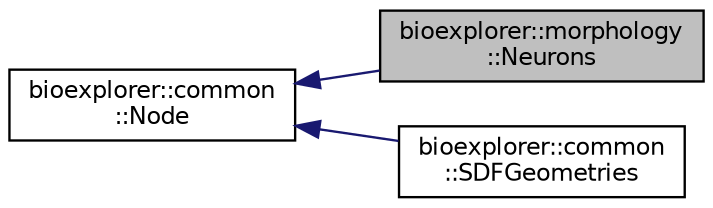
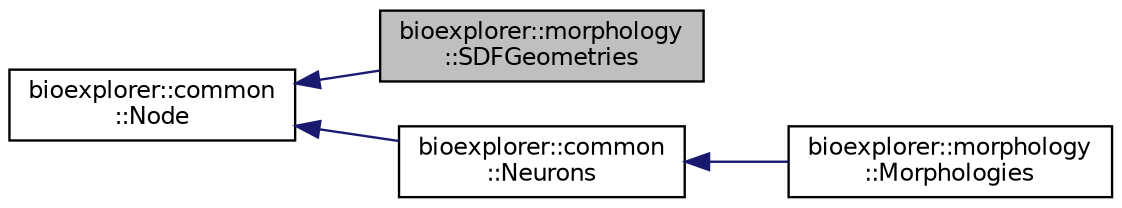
(542, 46) -> (542, 46)
(542, 162) -> (542, 162)
none -> (950, 162)
